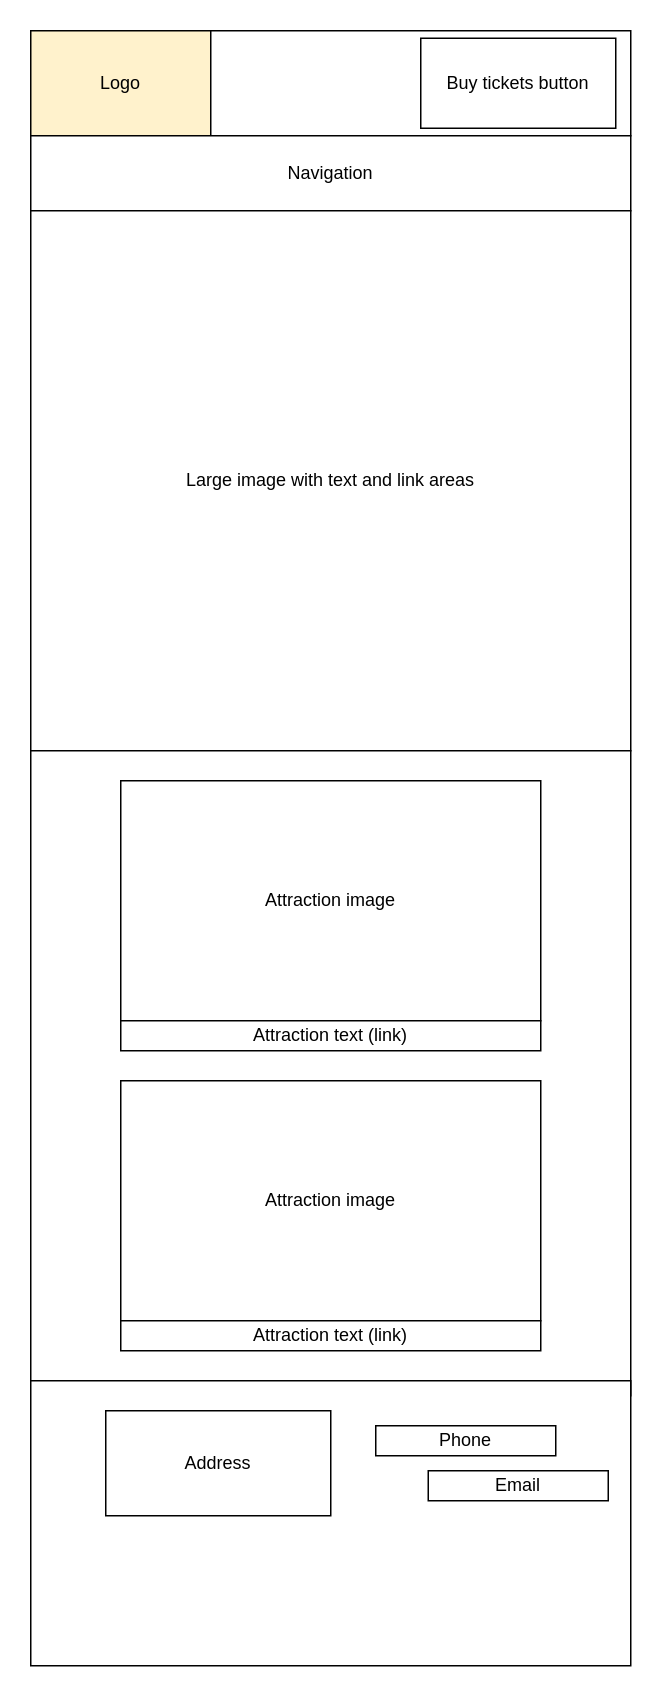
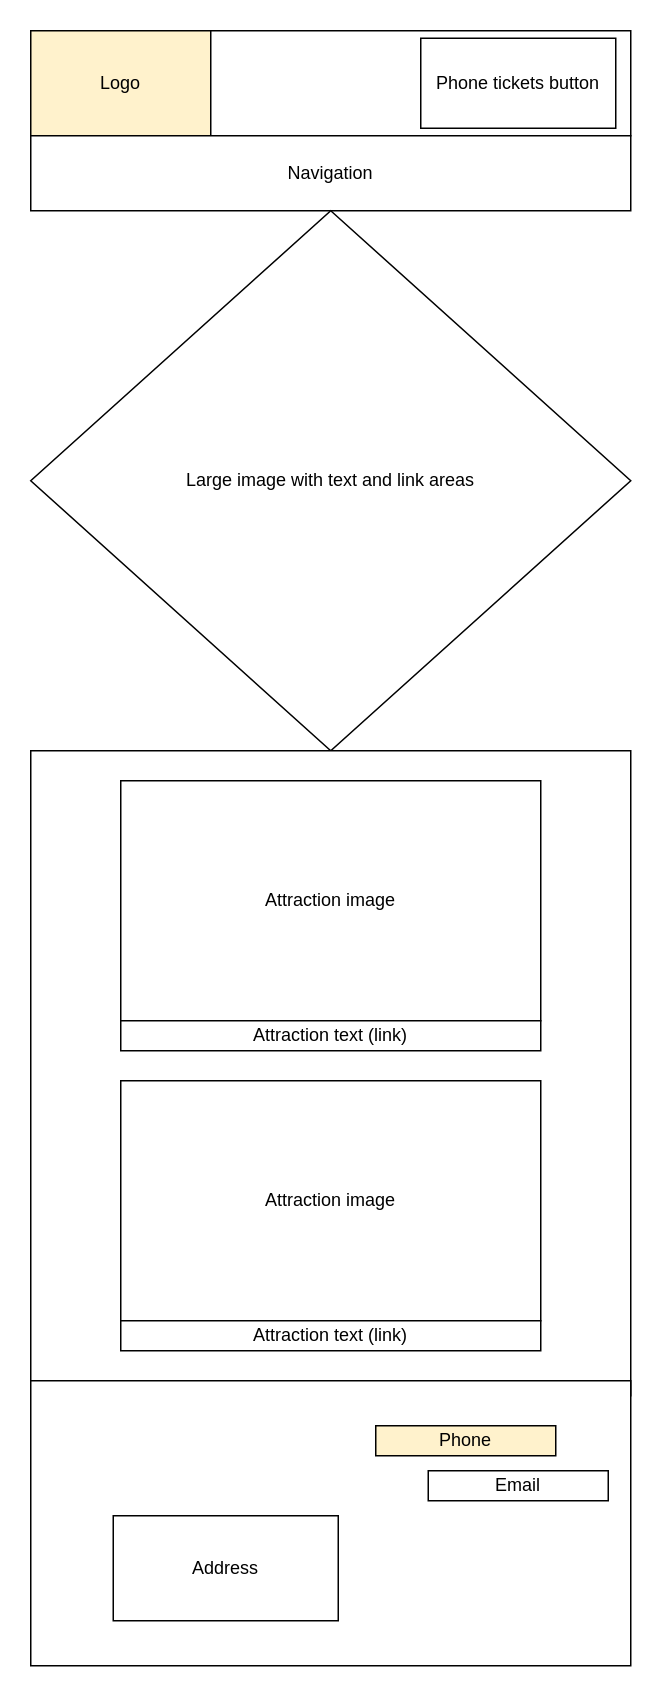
(518, 83) -> (518, 83)
(331, 481) -> (331, 481)
(466, 1441) -> (466, 1441)
(218, 1463) -> (226, 1568)
